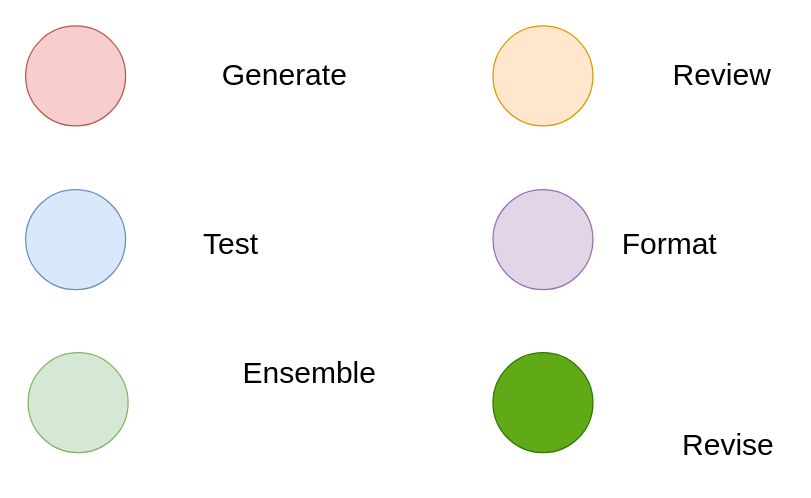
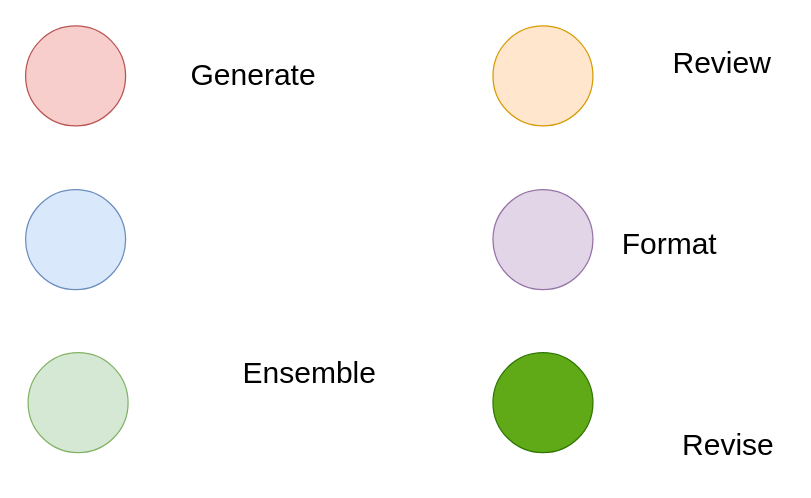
(284, 76) -> (253, 76)
(721, 76) -> (721, 63)
(231, 244) -> none
